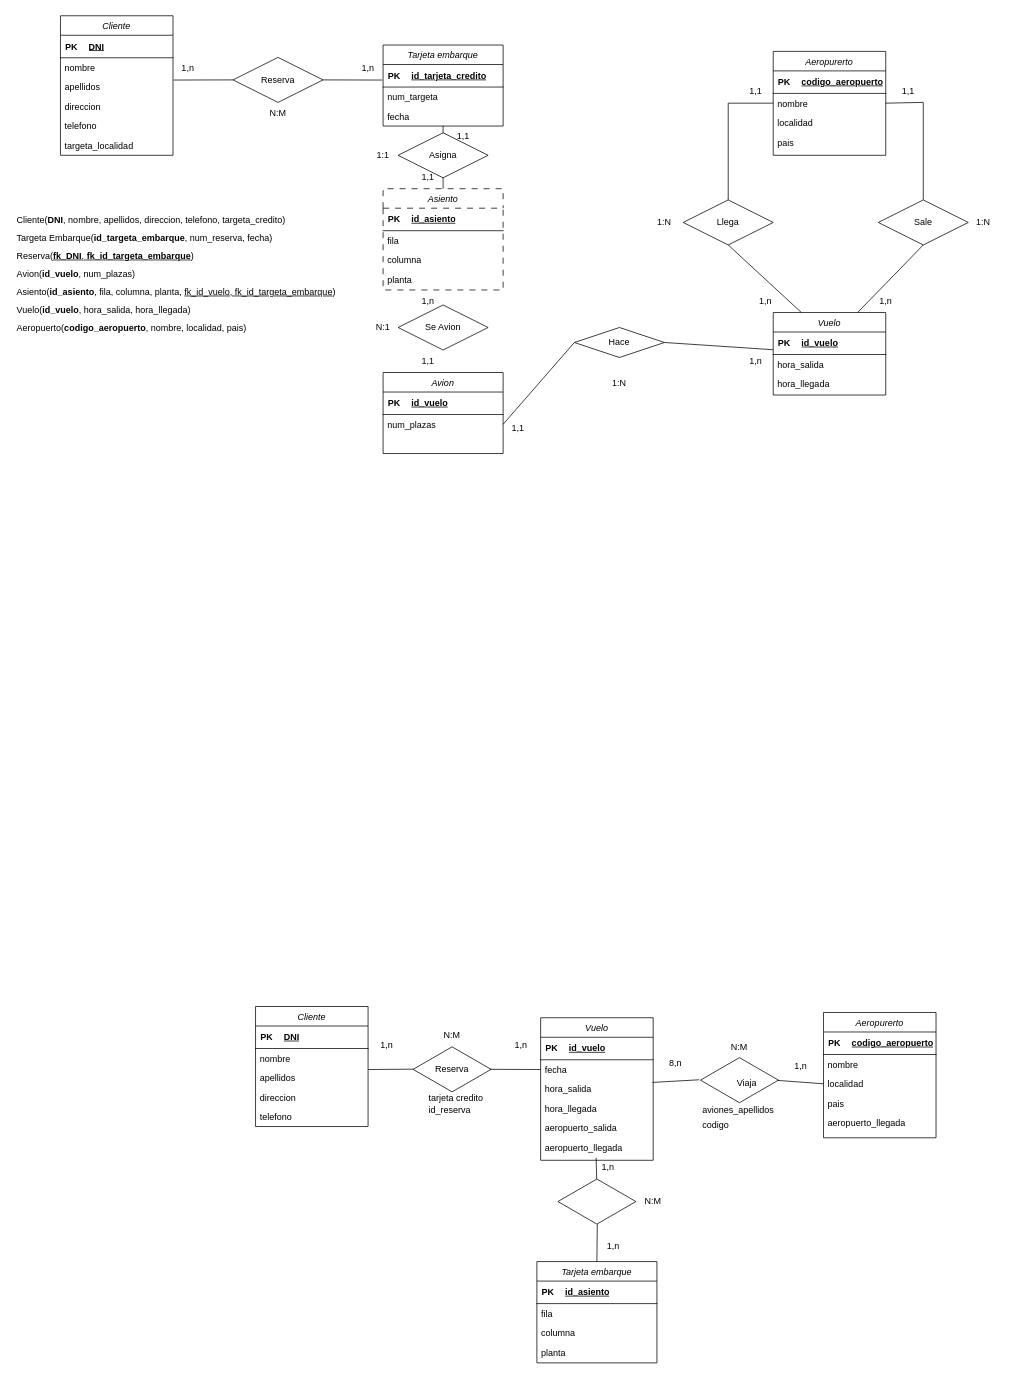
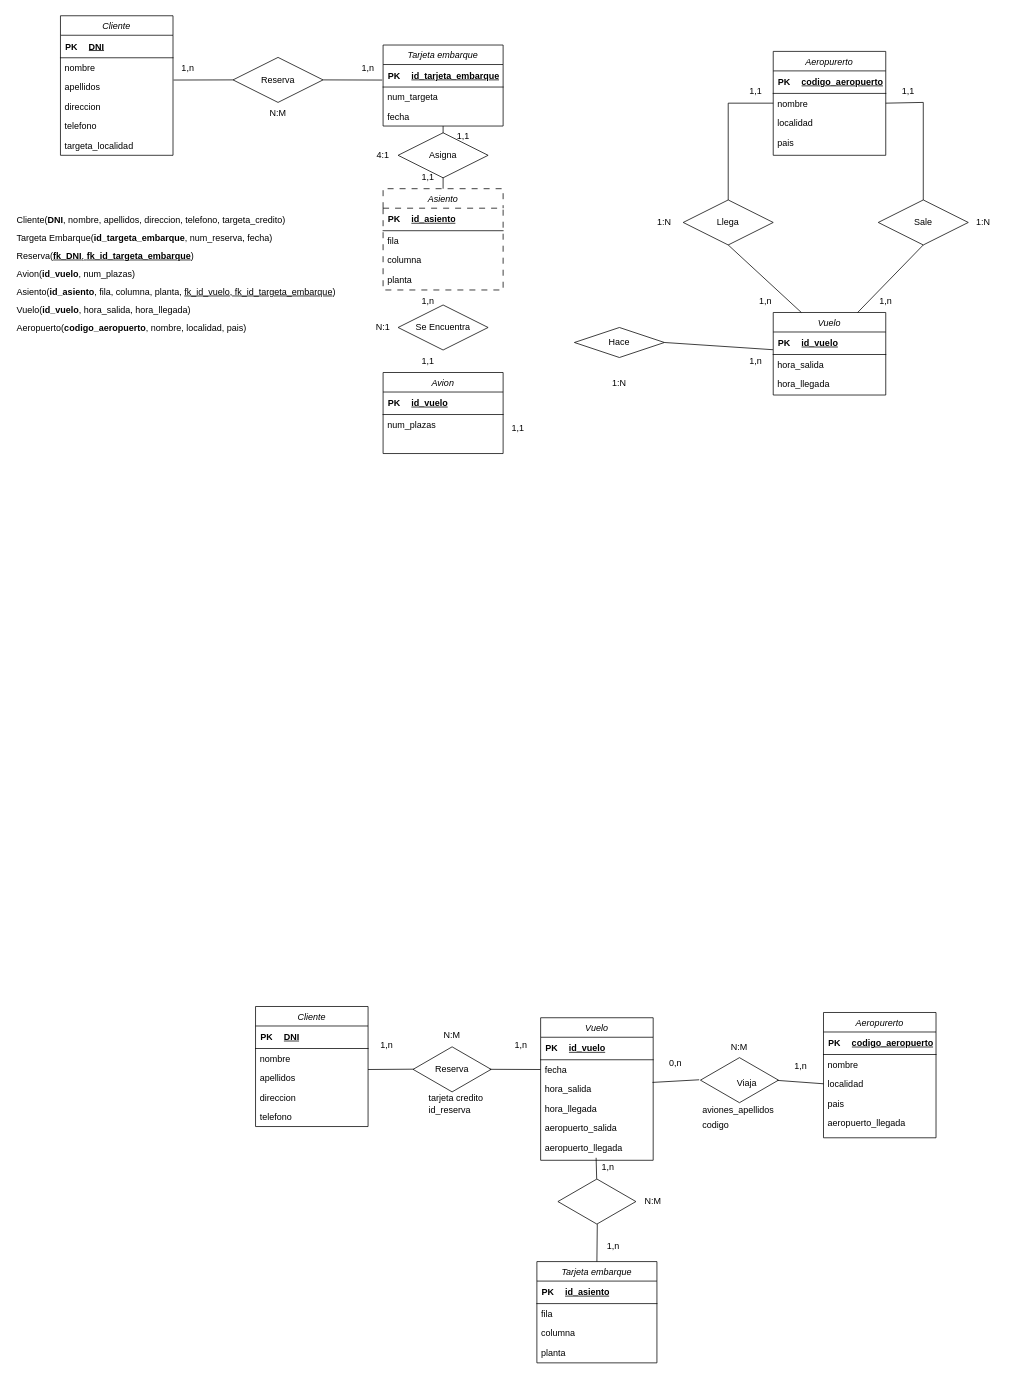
(454, 76) -> (457, 76)
(383, 155) -> (383, 155)
(443, 327) -> (443, 327)
(539, 382) -> none
(675, 1063) -> (675, 1063)
